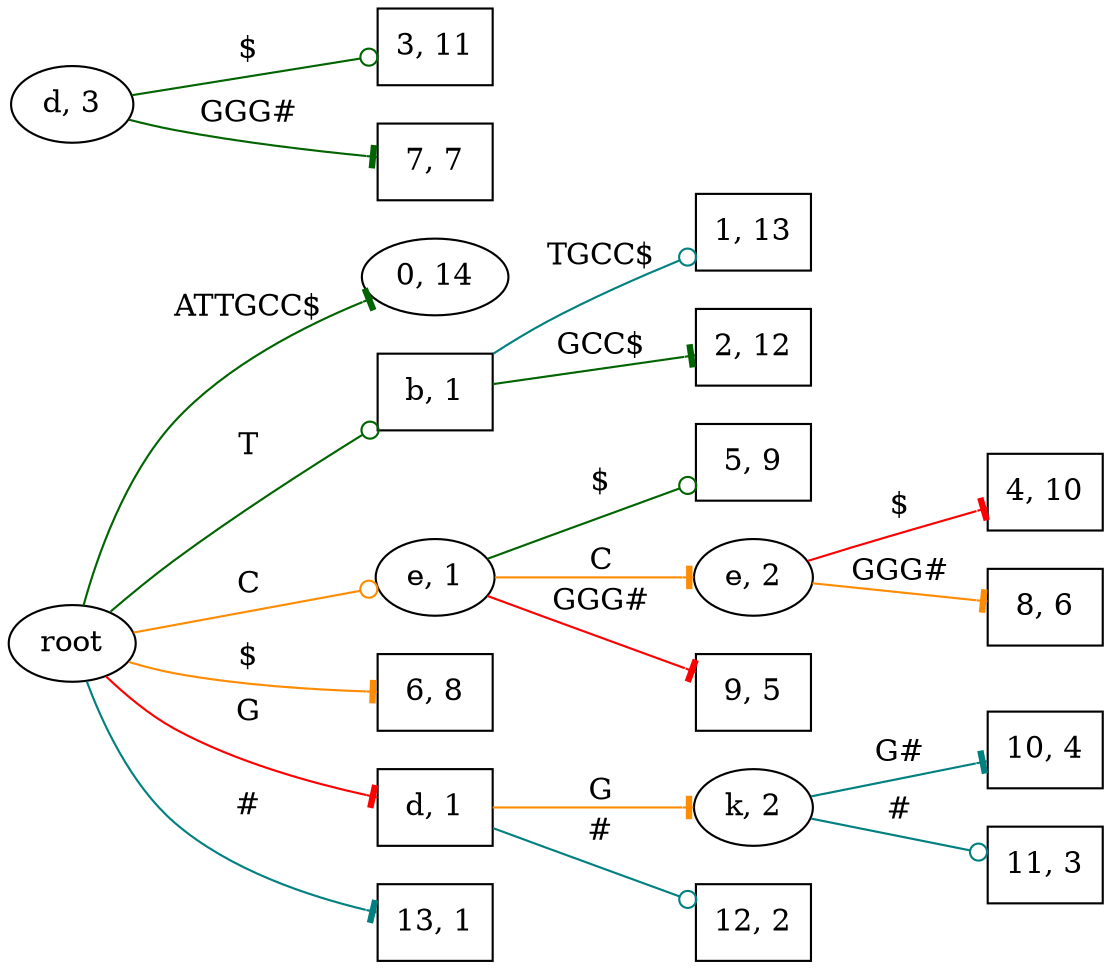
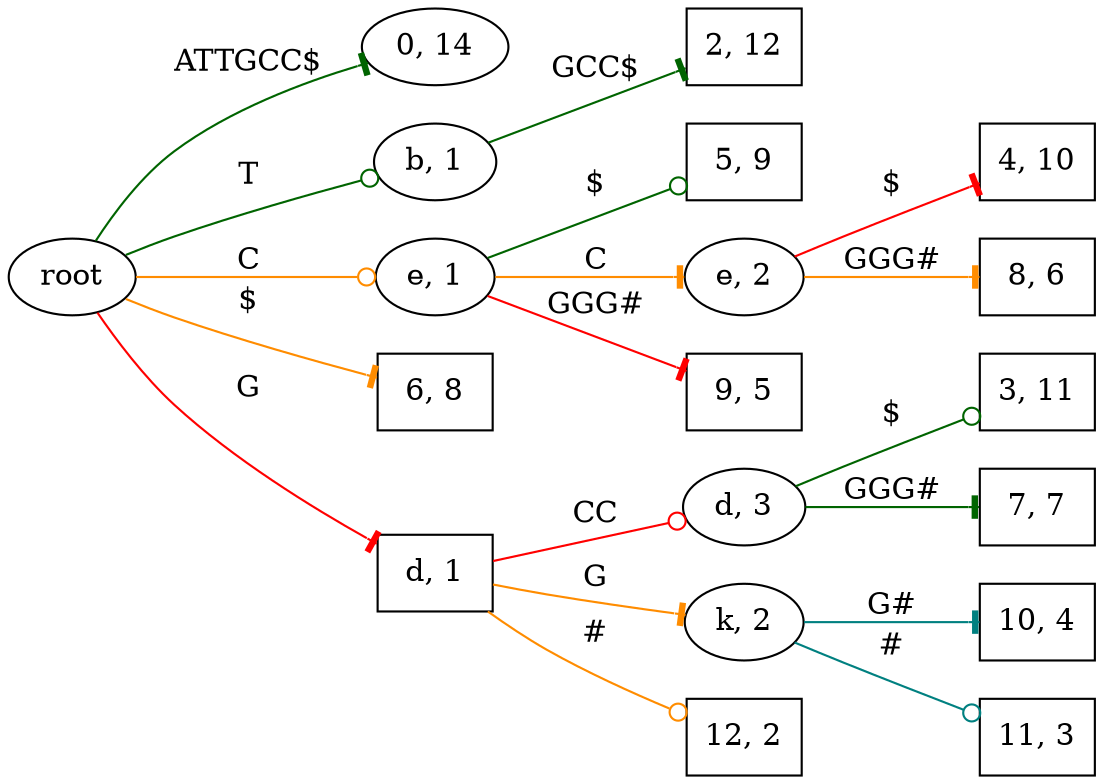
(753, 232) -> none
(435, 392) -> (435, 162)
none -> (581, 542)
(586, 862) -> (576, 665)
(435, 923) -> none
